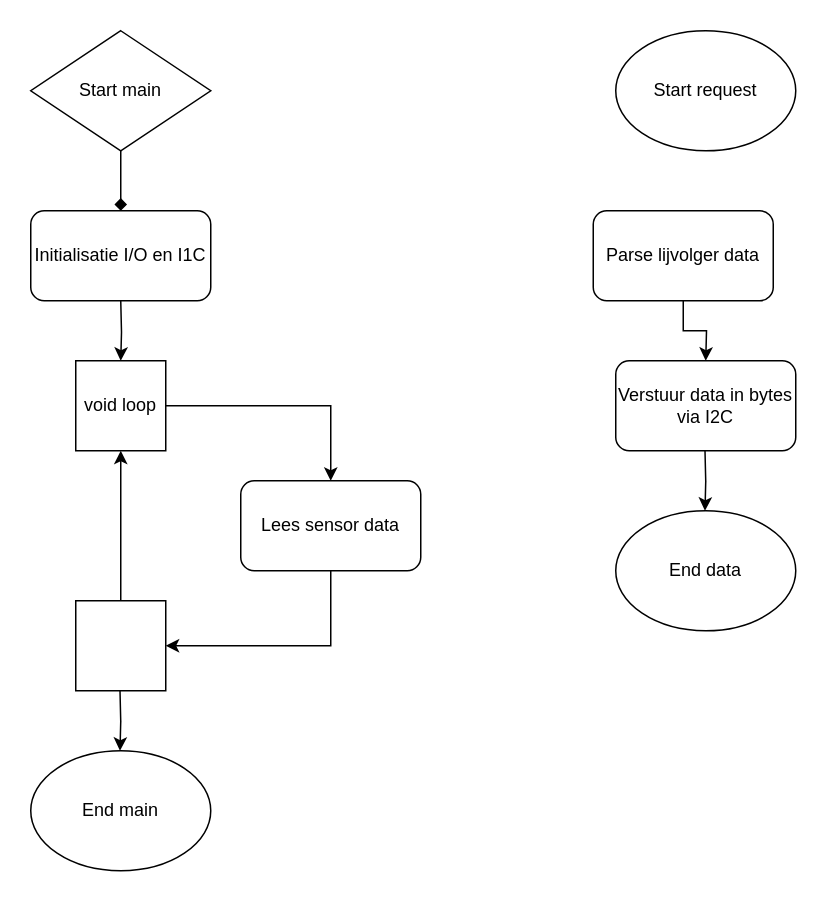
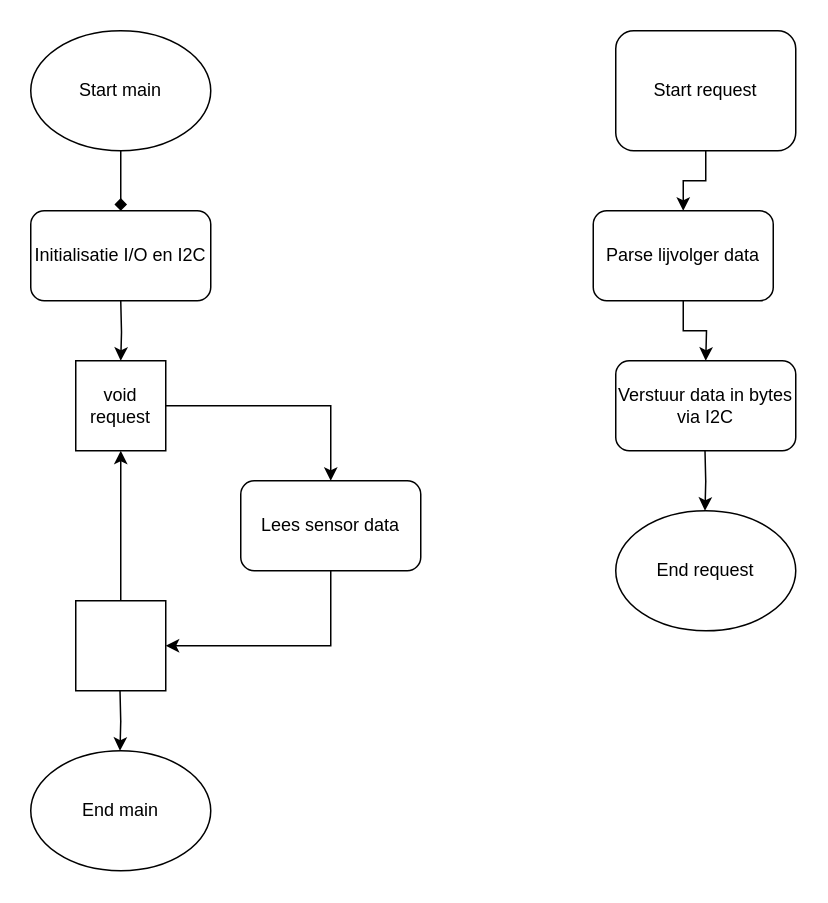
(121, 91) -> (121, 91)
(706, 91) -> (706, 91)
none -> (700, 181)
(121, 256) -> (121, 256)
(121, 406) -> (121, 406)
(706, 571) -> (706, 571)
